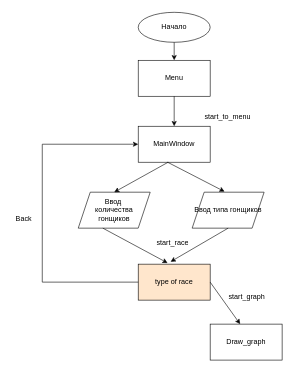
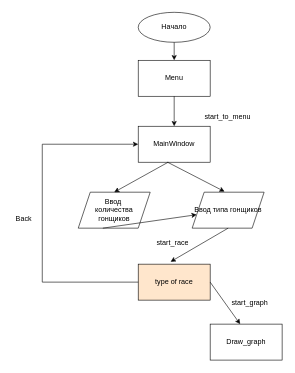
(133, 245) -> (147, 222)
(249, 297) -> (252, 303)
